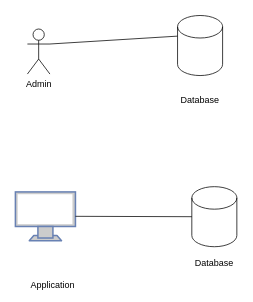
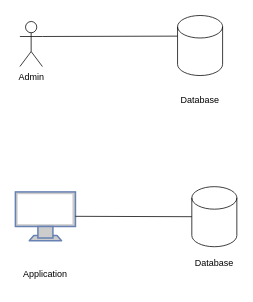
(39, 51) -> (31, 44)
(53, 285) -> (45, 274)
